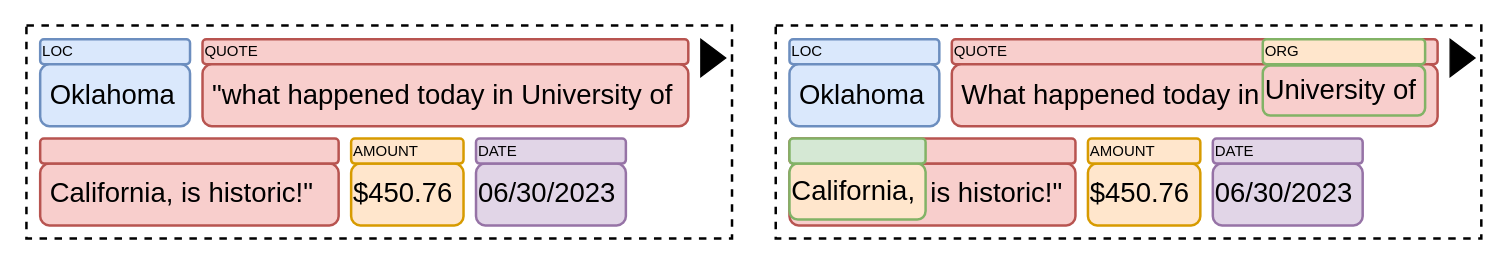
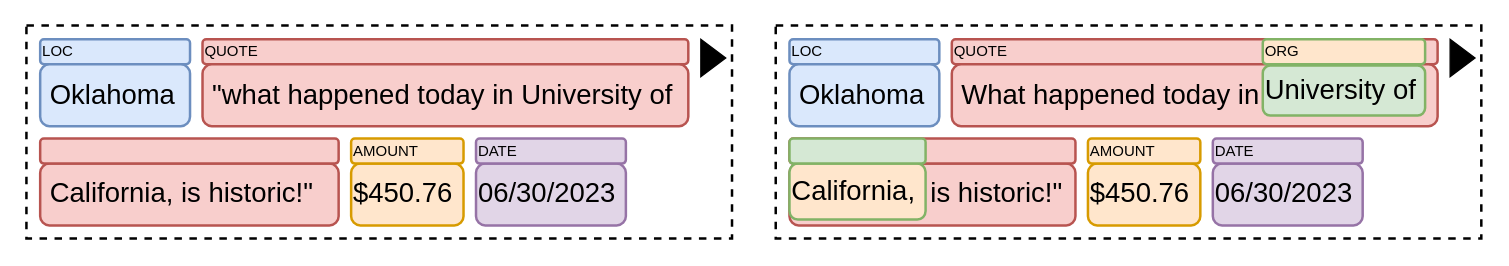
(1344, 91) -> (1344, 91)
(1196, 96) -> (1196, 96)
